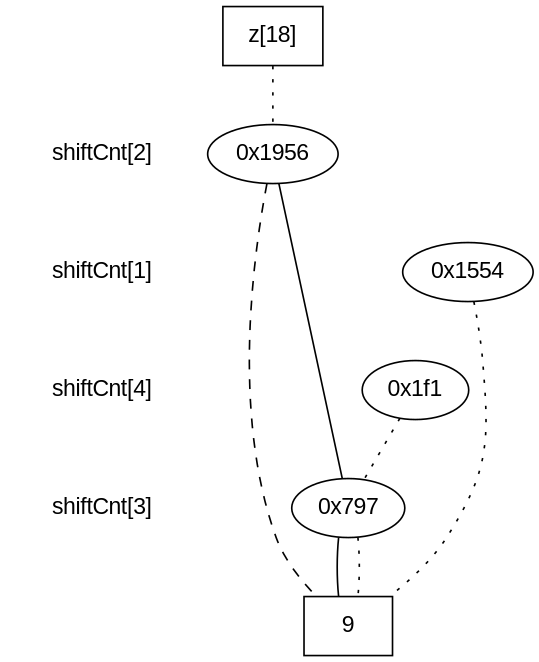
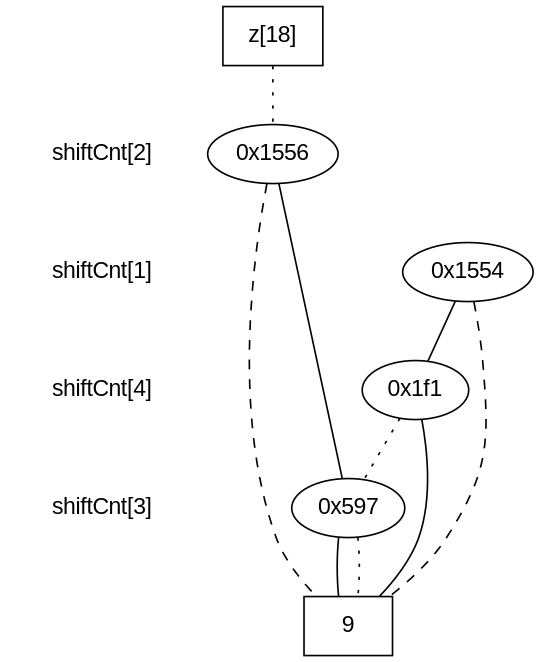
(273, 154) -> (273, 154)
none -> (442, 331)
(481, 464) -> (481, 464)
(348, 508) -> (348, 508)
none -> (425, 514)
